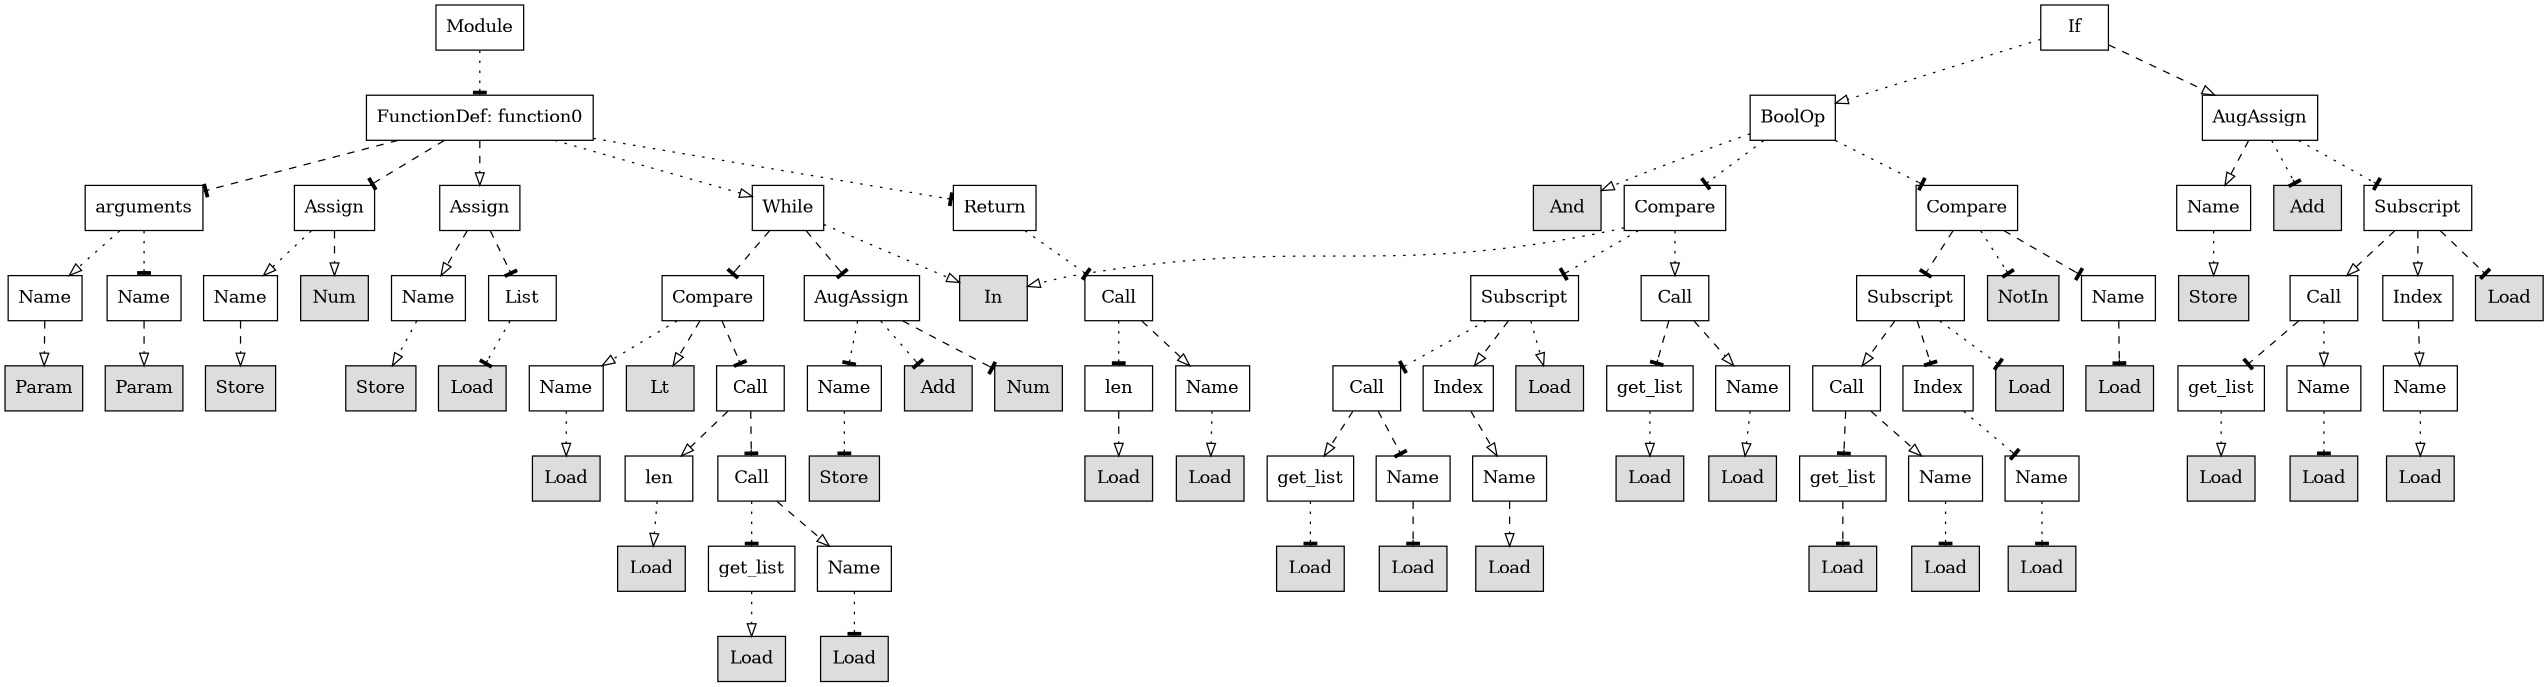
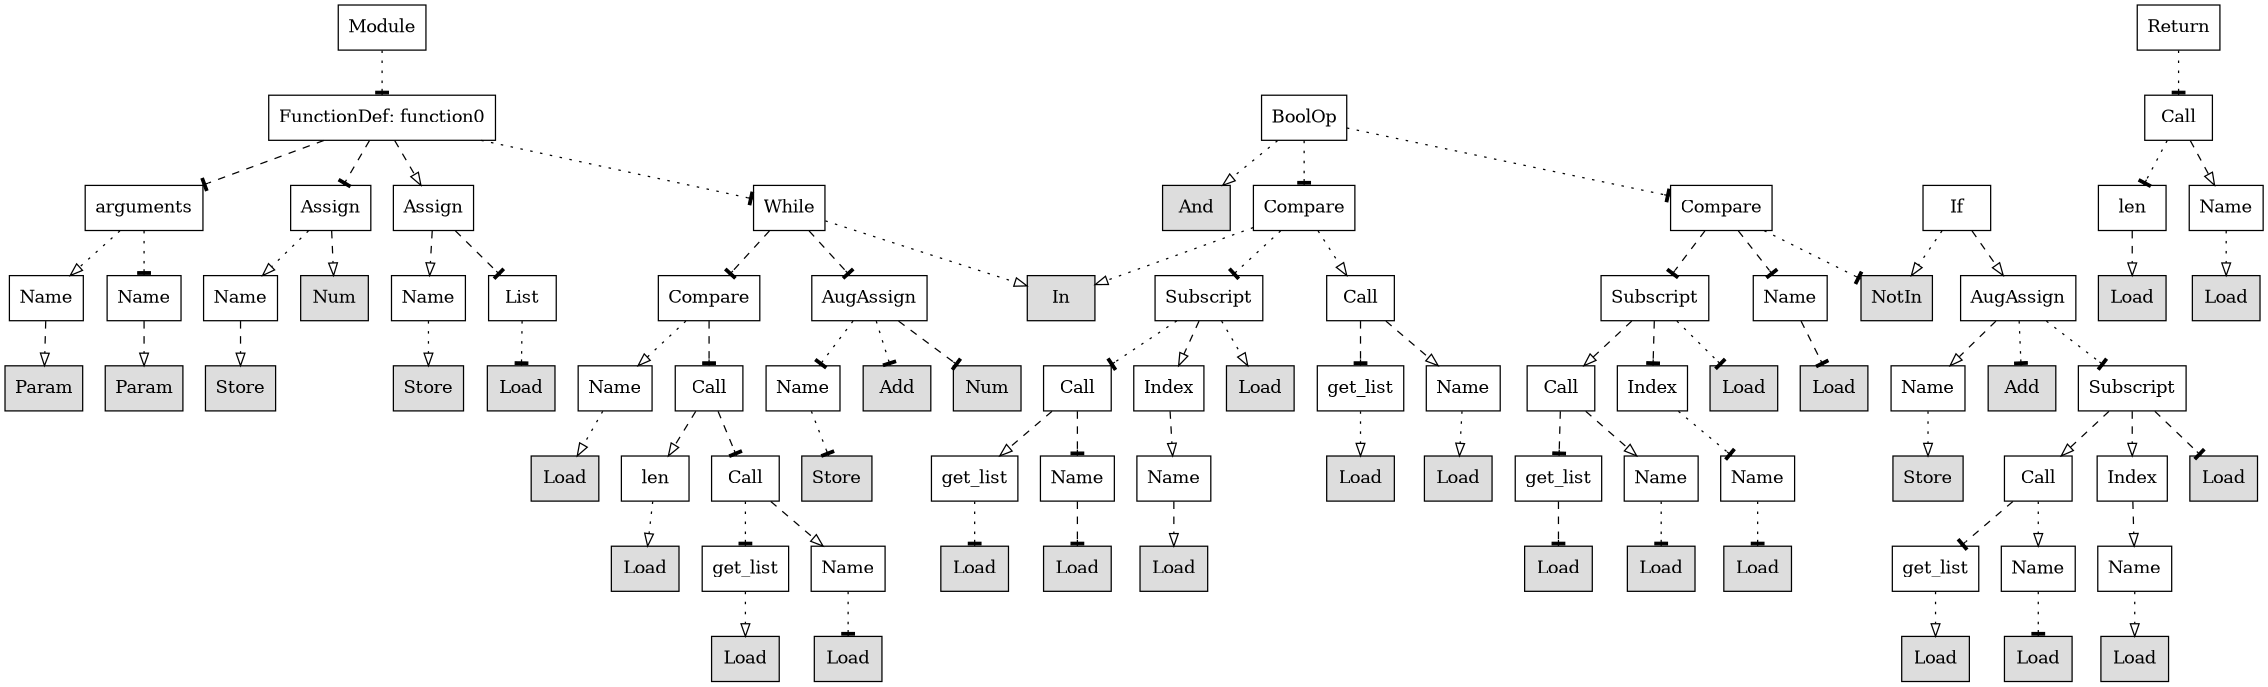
(1944, 69) -> (1930, 248)
(647, 167) -> (614, 169)
(770, 168) -> none
(660, 388) -> none
